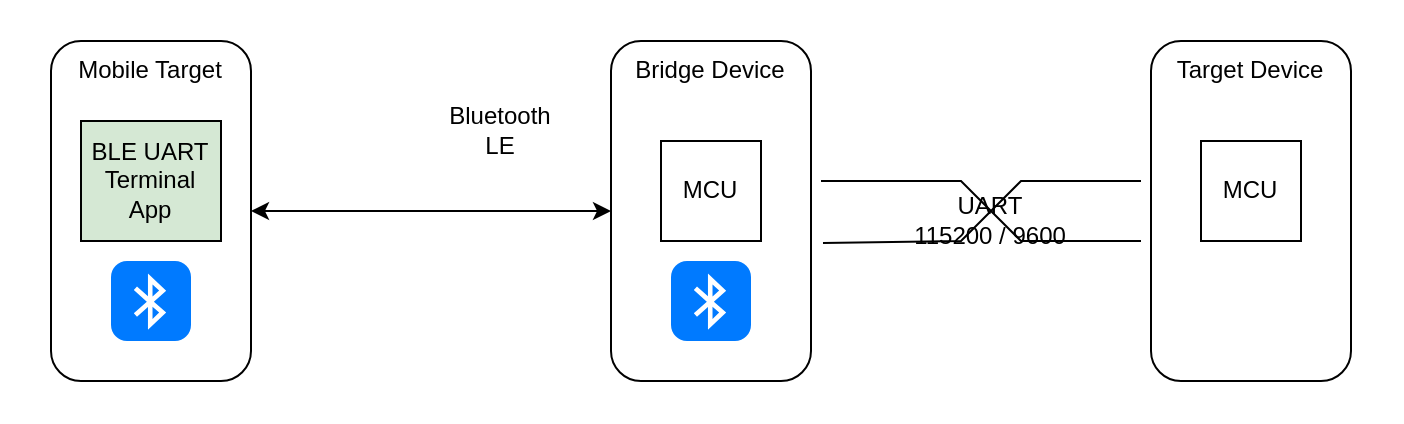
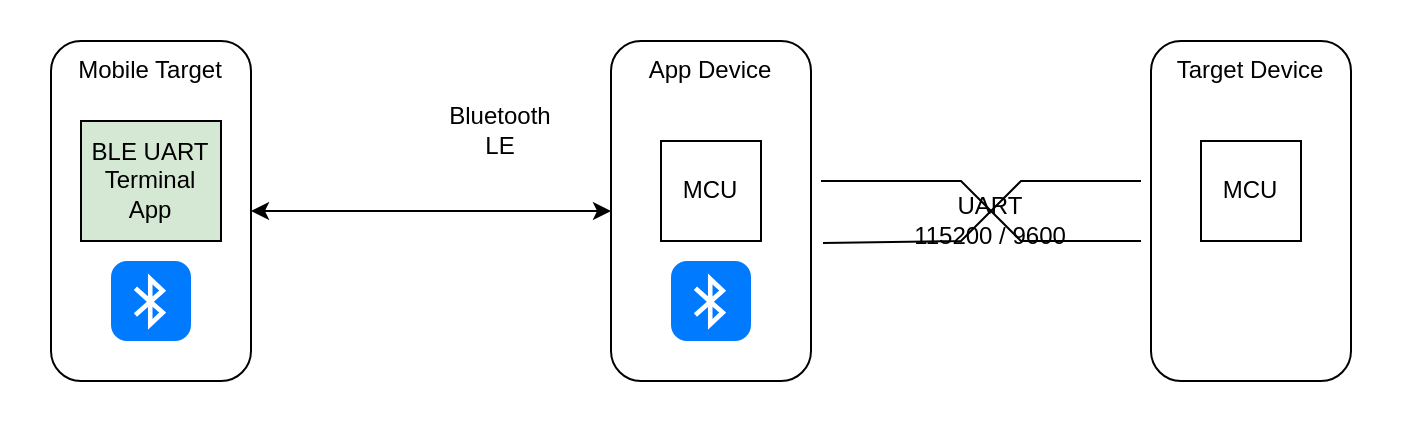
(711, 71) -> (711, 71)
